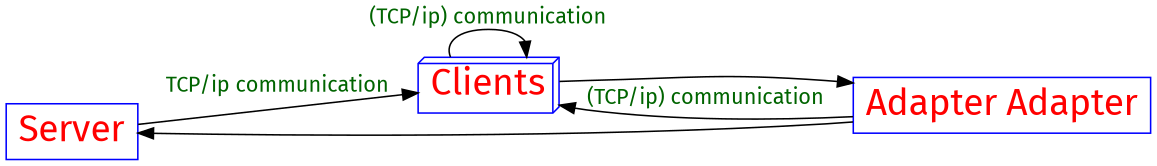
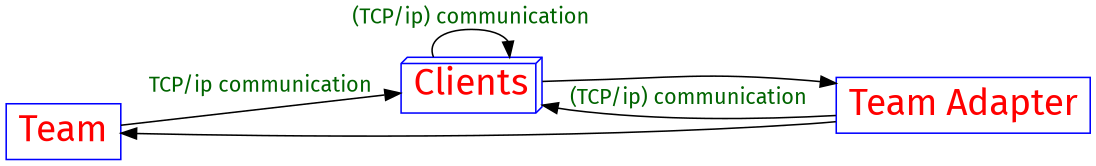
(1002, 105) -> (963, 105)
(72, 132) -> (63, 132)
